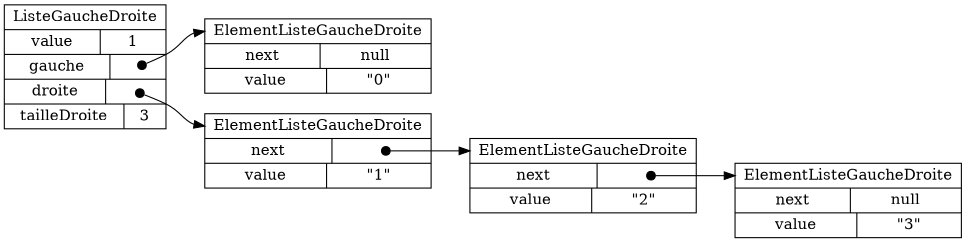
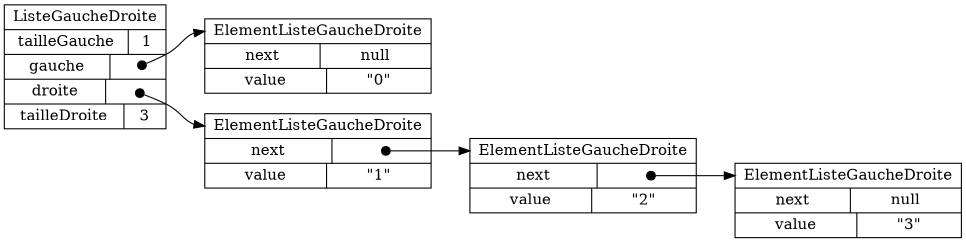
(52, 41) -> (66, 41)
